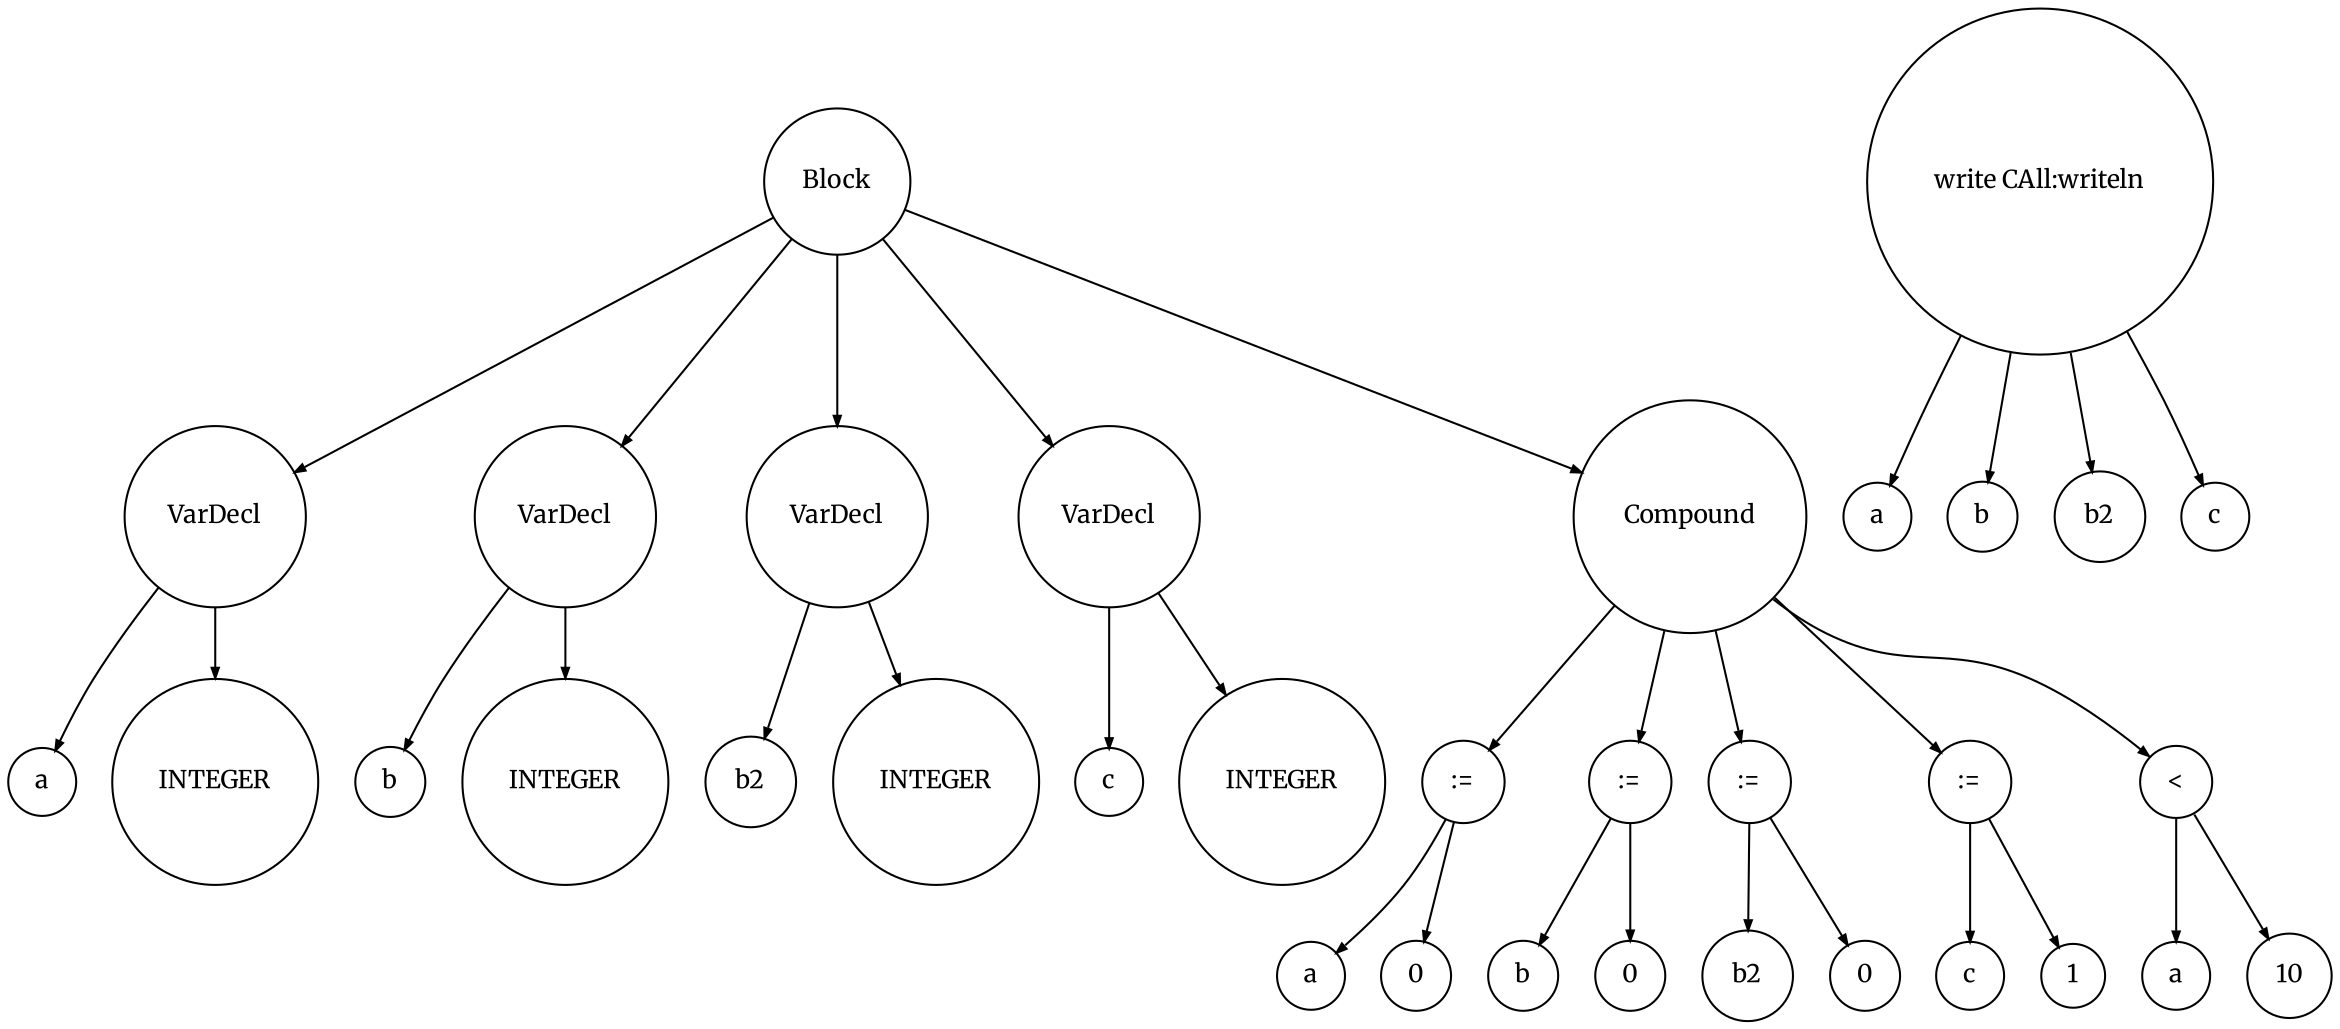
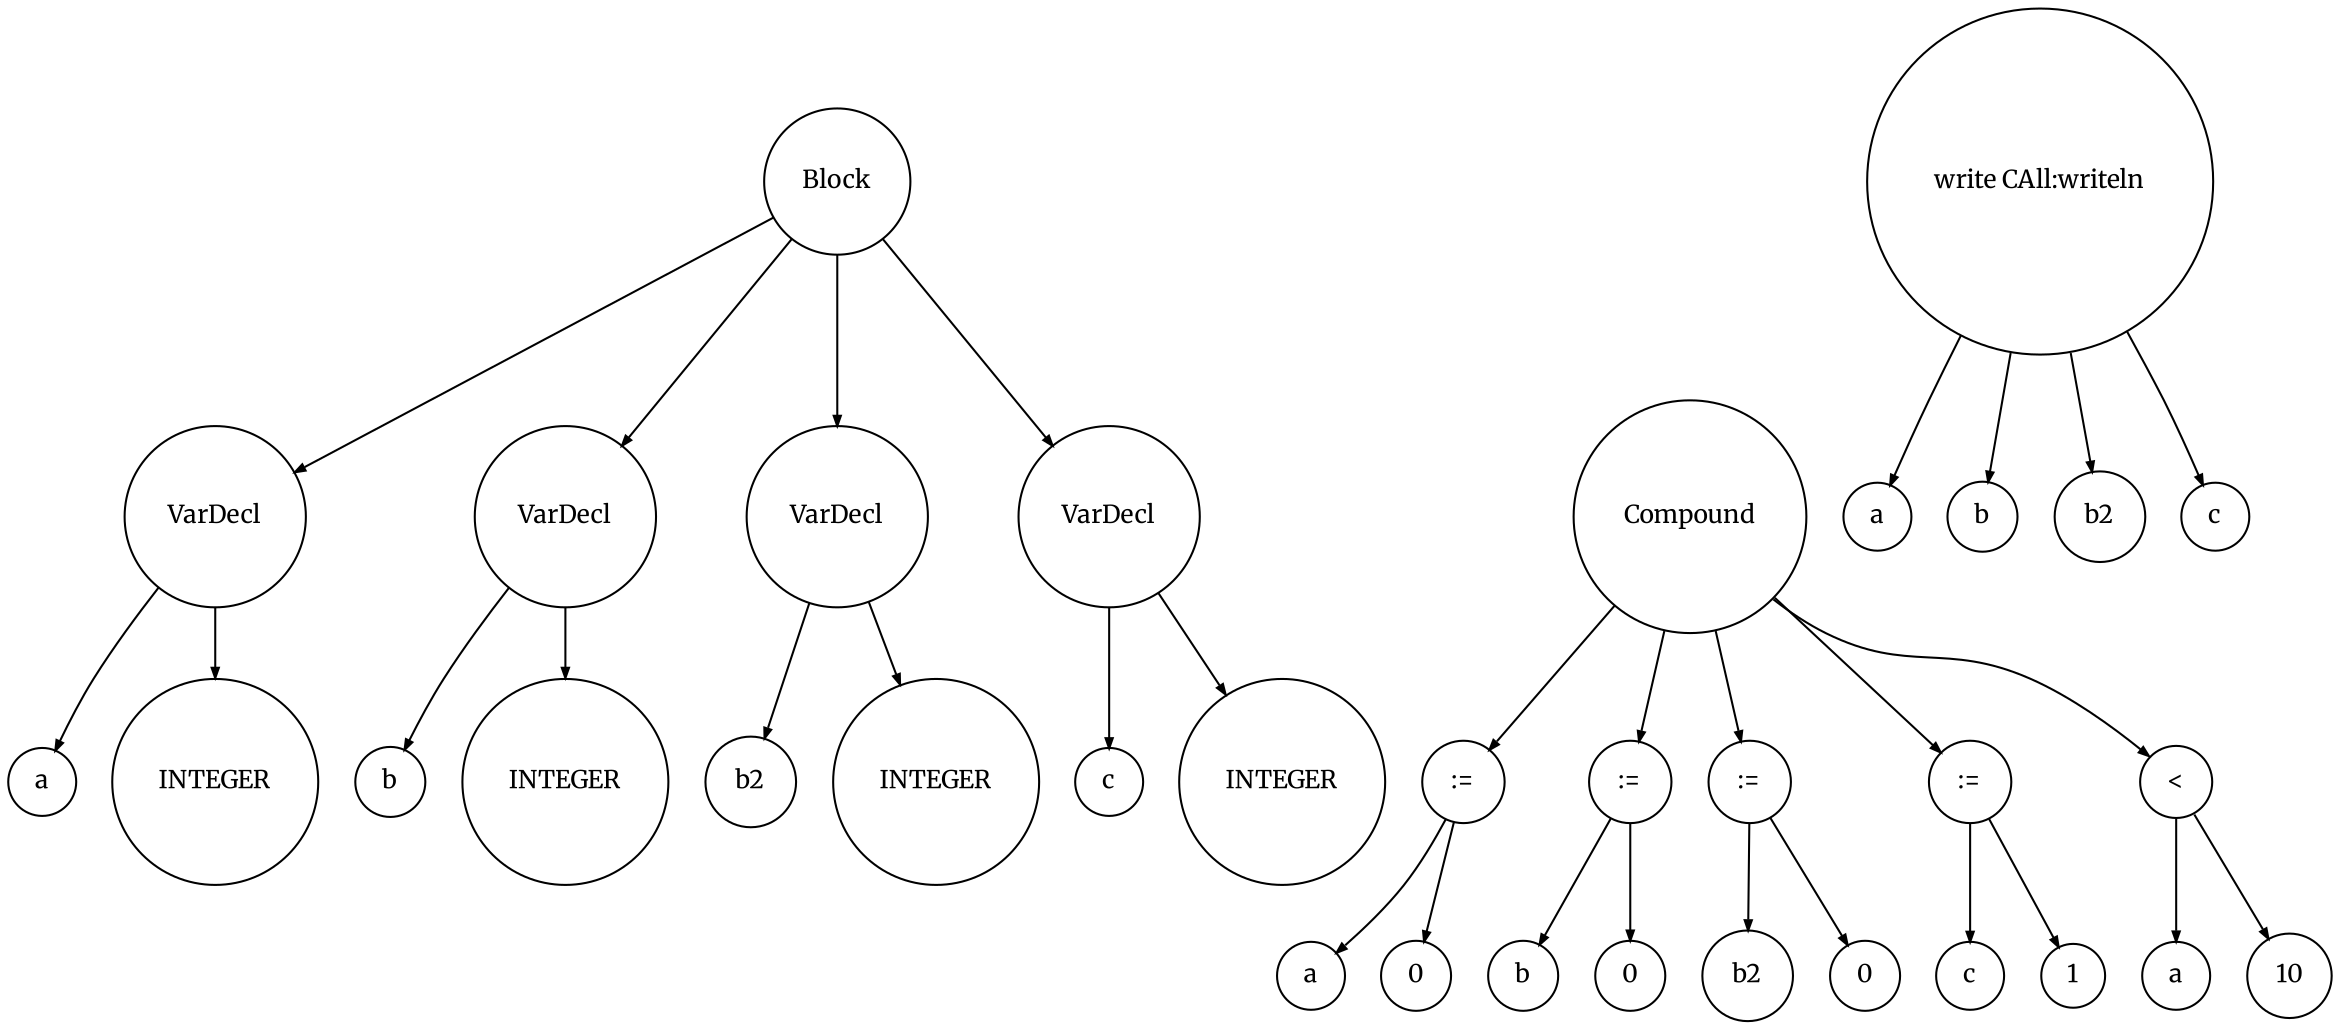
(1238, 339) -> none
